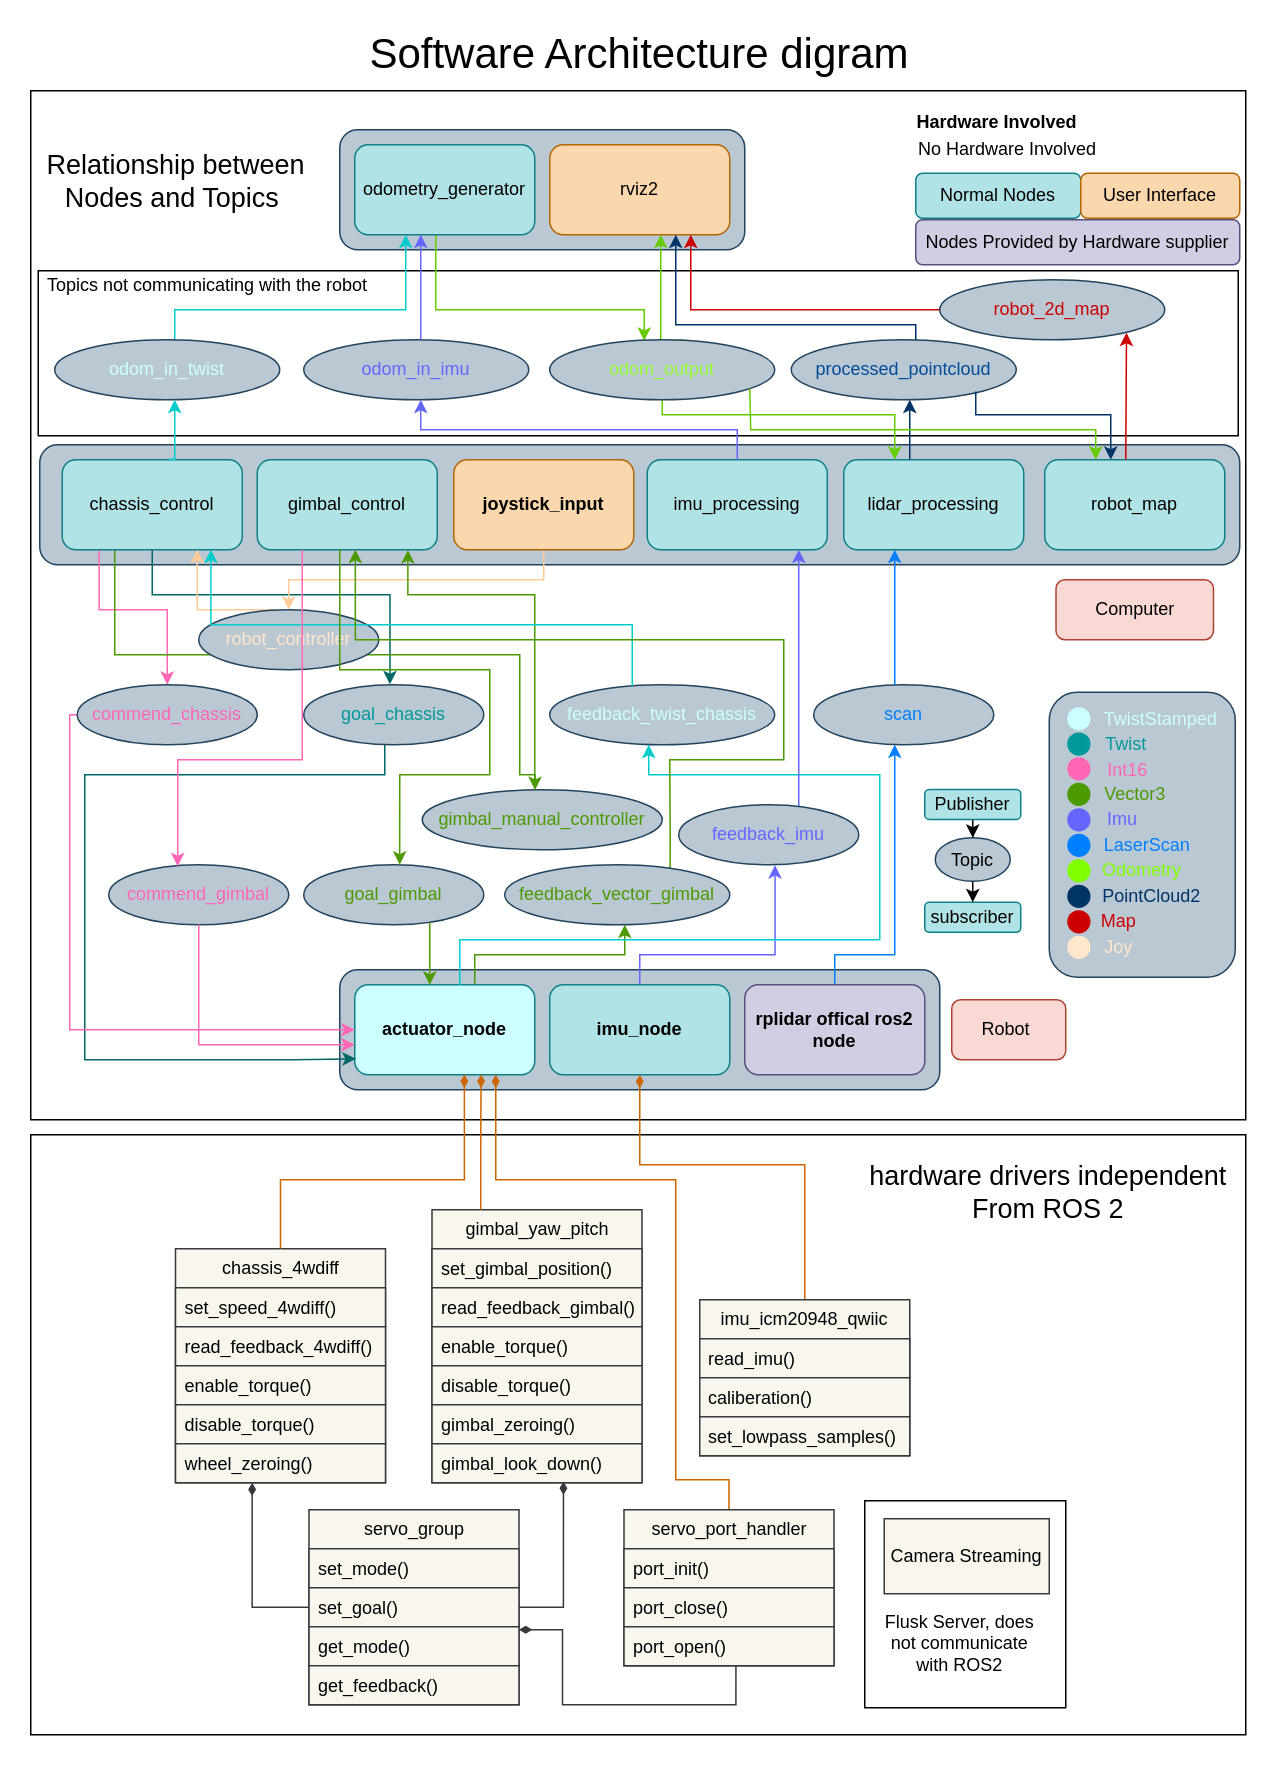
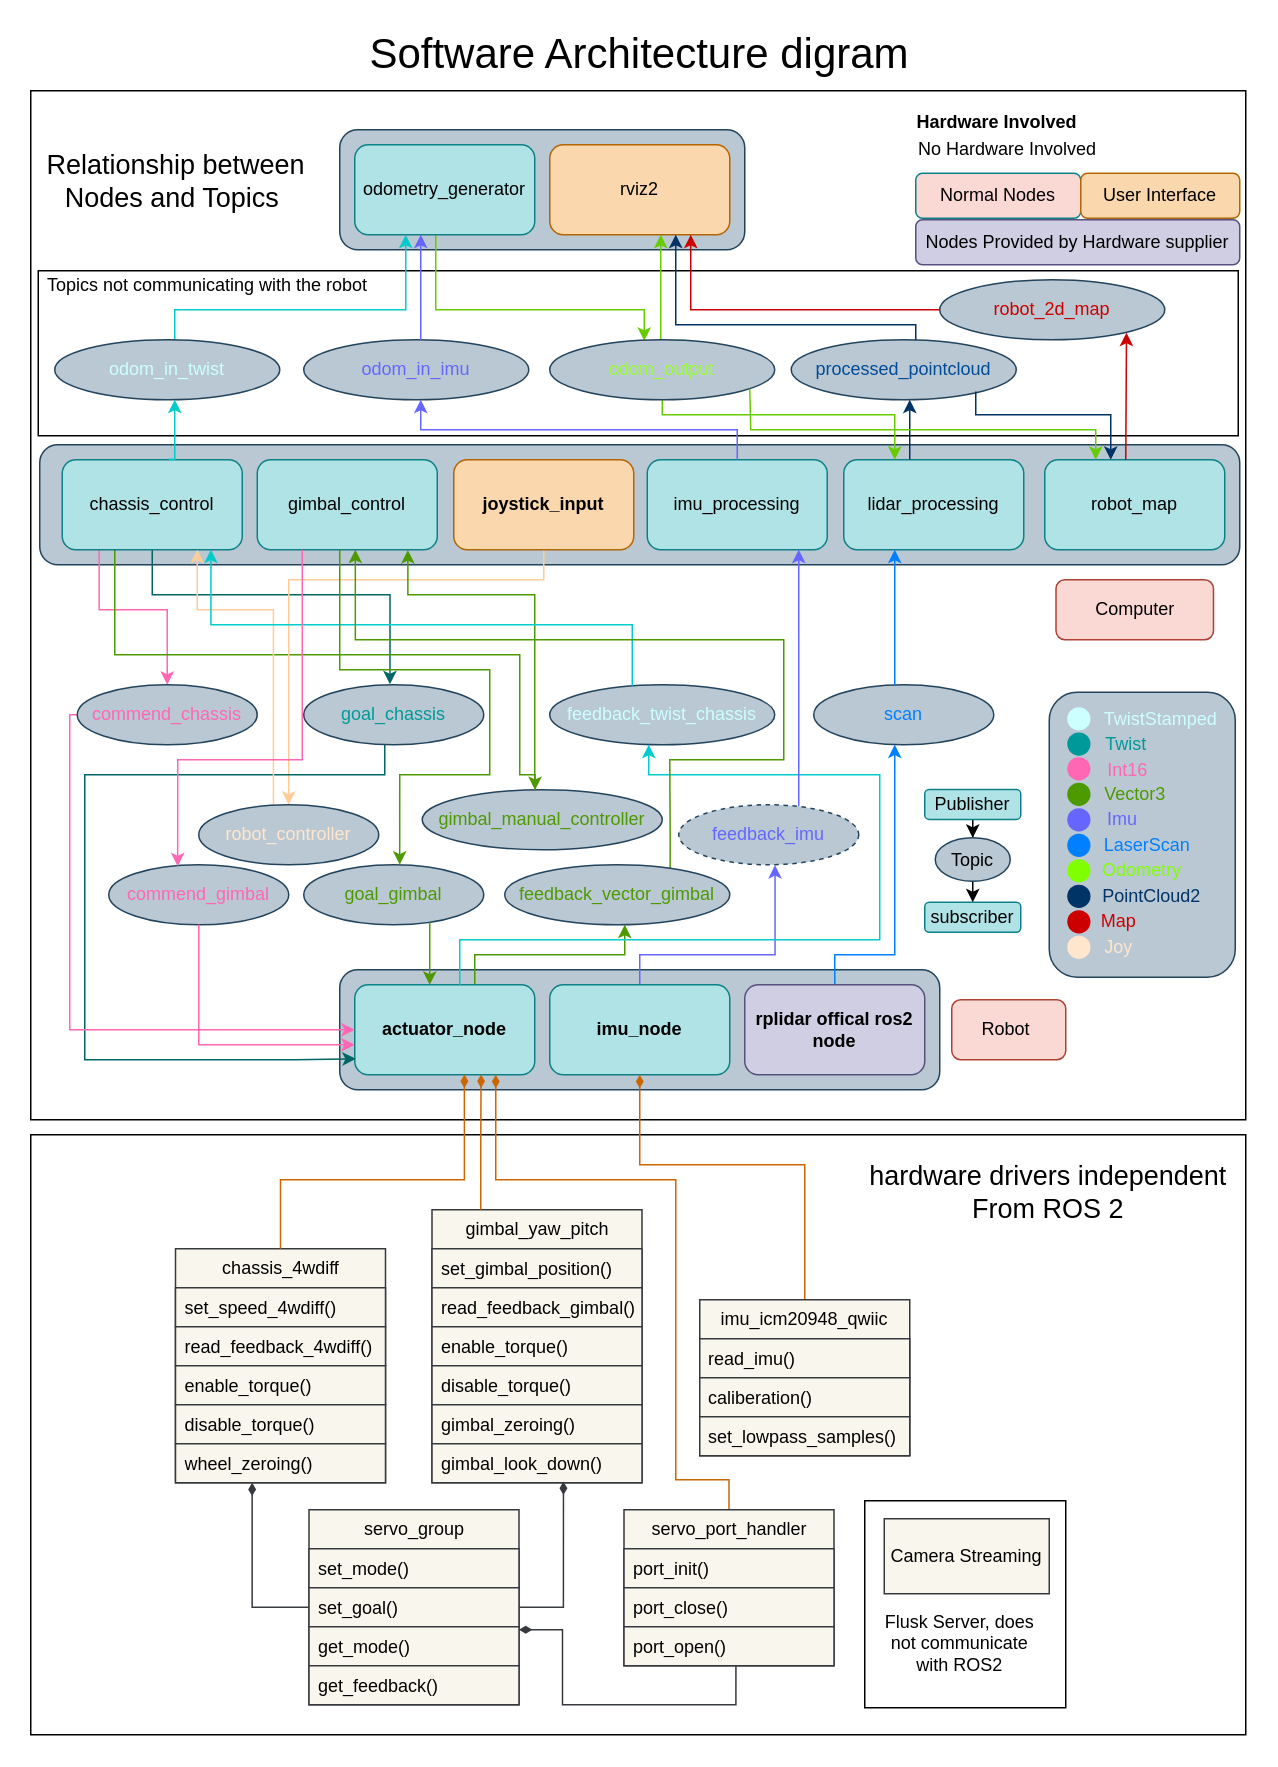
(998, 196) -> (998, 196)
(289, 640) -> (289, 835)
(769, 835) -> (769, 835)
(445, 1030) -> (445, 1030)
